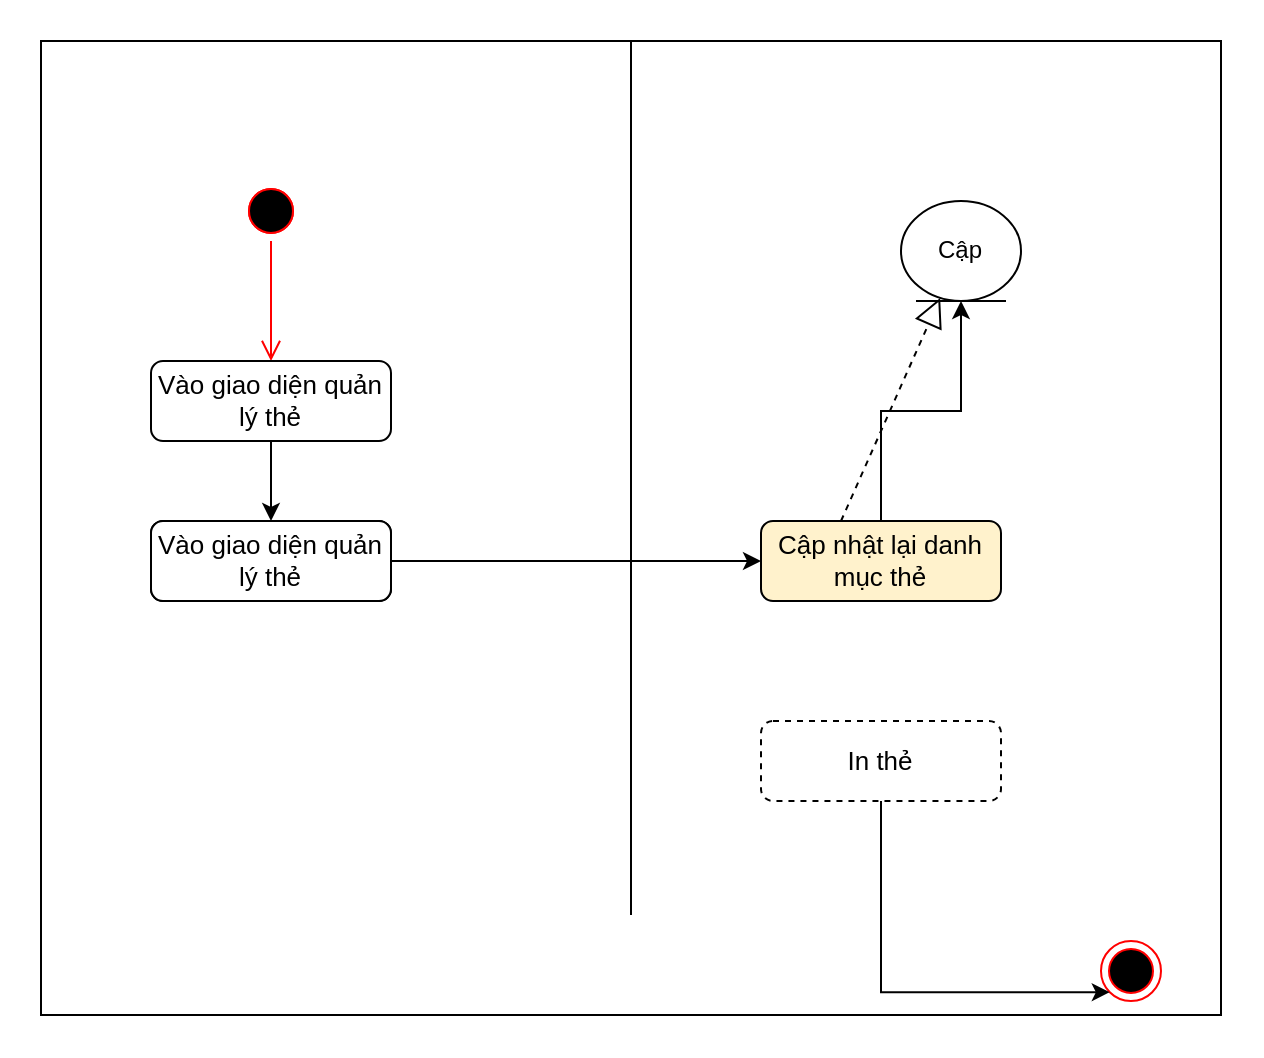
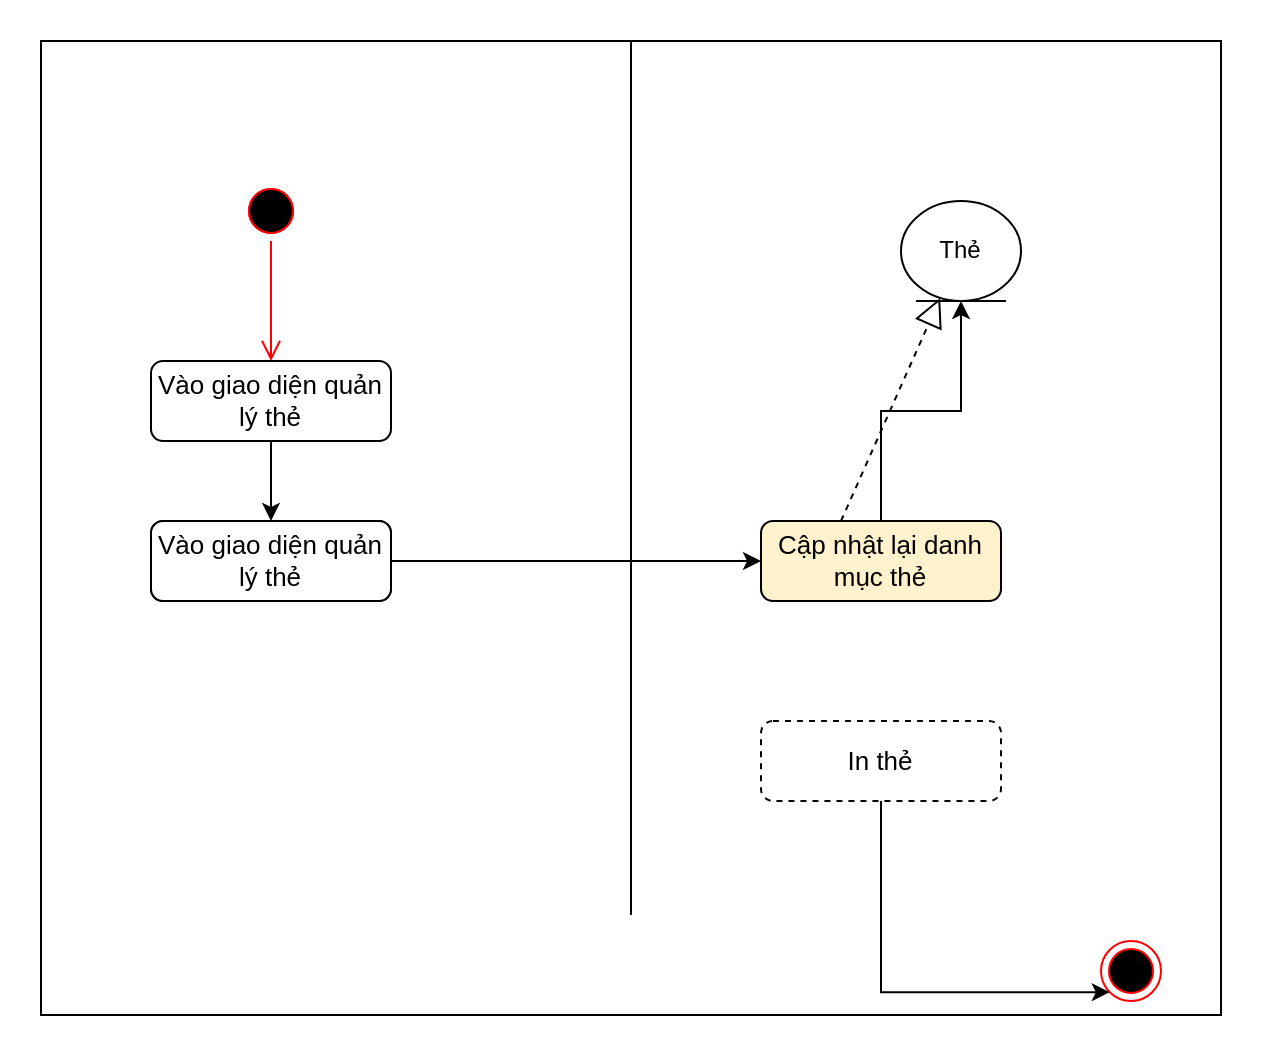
(961, 251) -> (961, 251)
